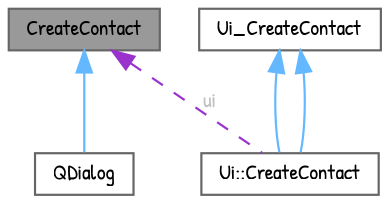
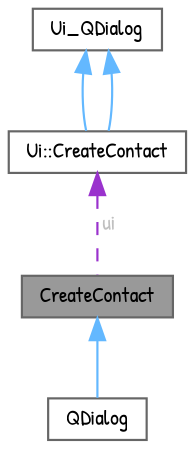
(290, 30) -> (97, 30)
(196, 108) -> (97, 235)
